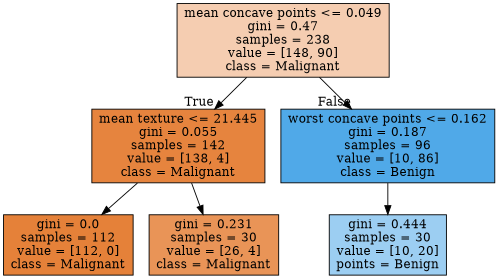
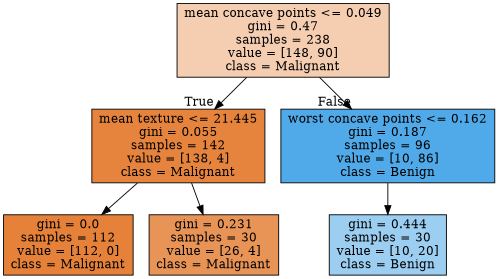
(388, 245) -> (388, 245)
